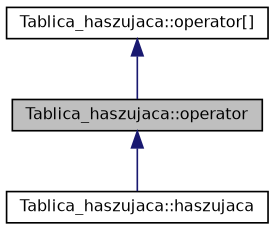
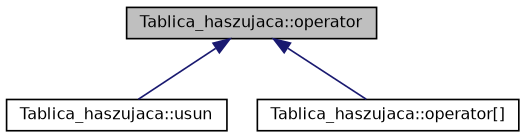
(137, 78) -> (327, 74)
(137, 207) -> (117, 115)
